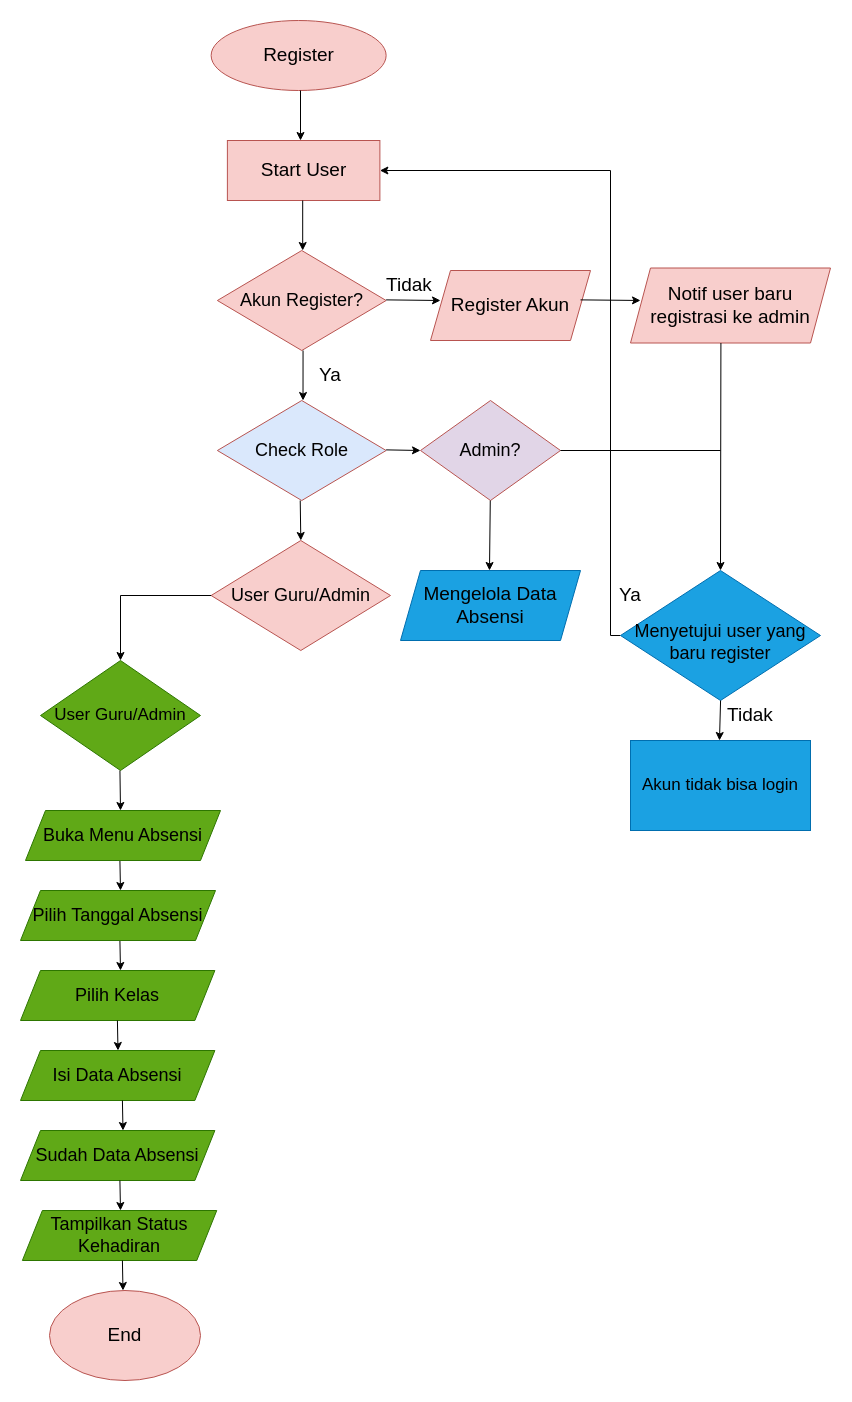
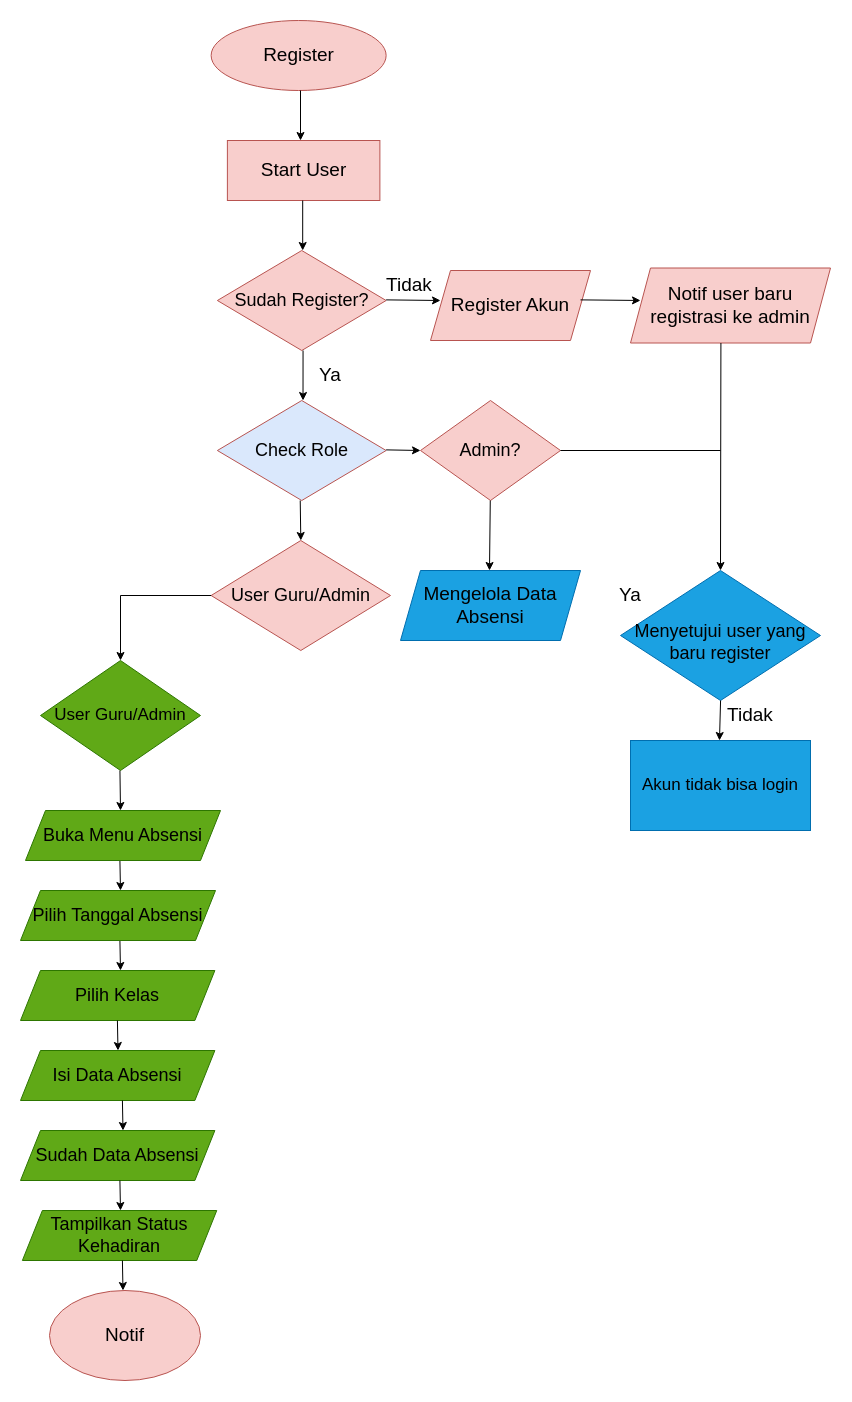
(611, 297) -> none
(302, 301) -> (302, 301)
(491, 451) -> (491, 451)
(125, 1336) -> (125, 1336)
